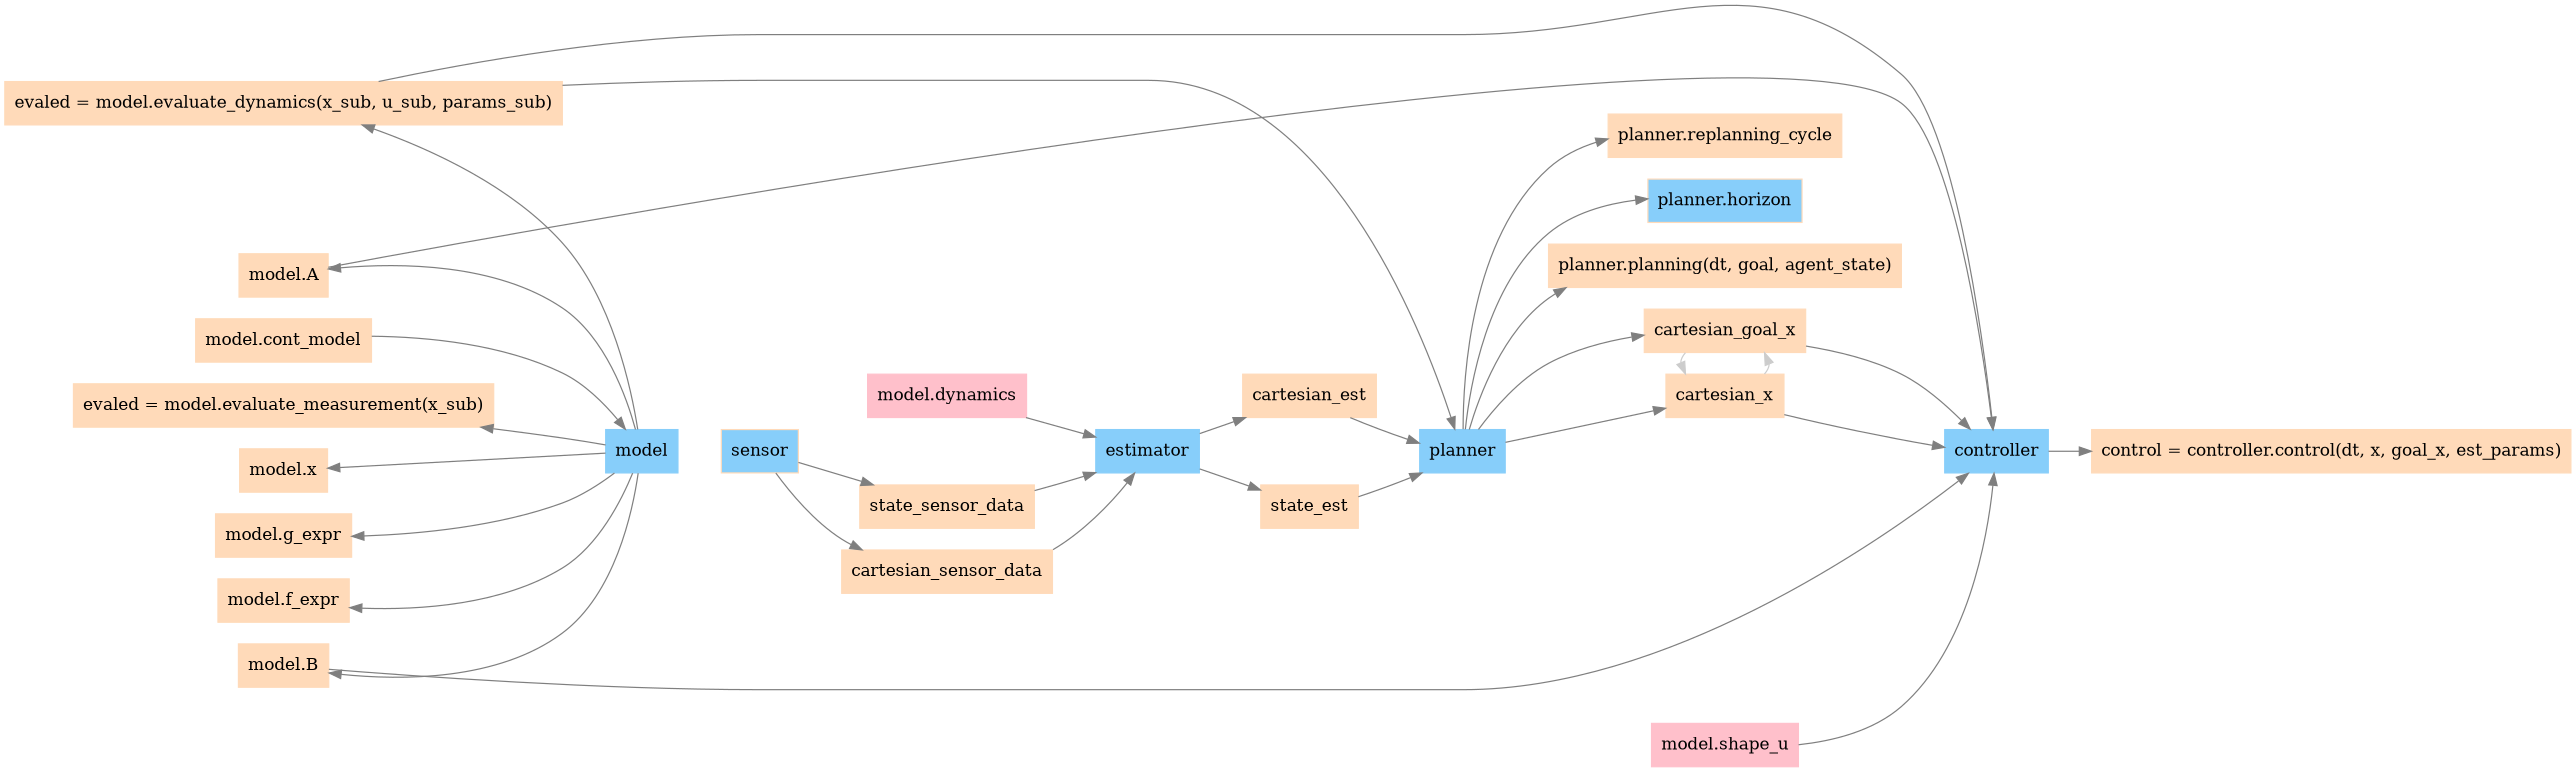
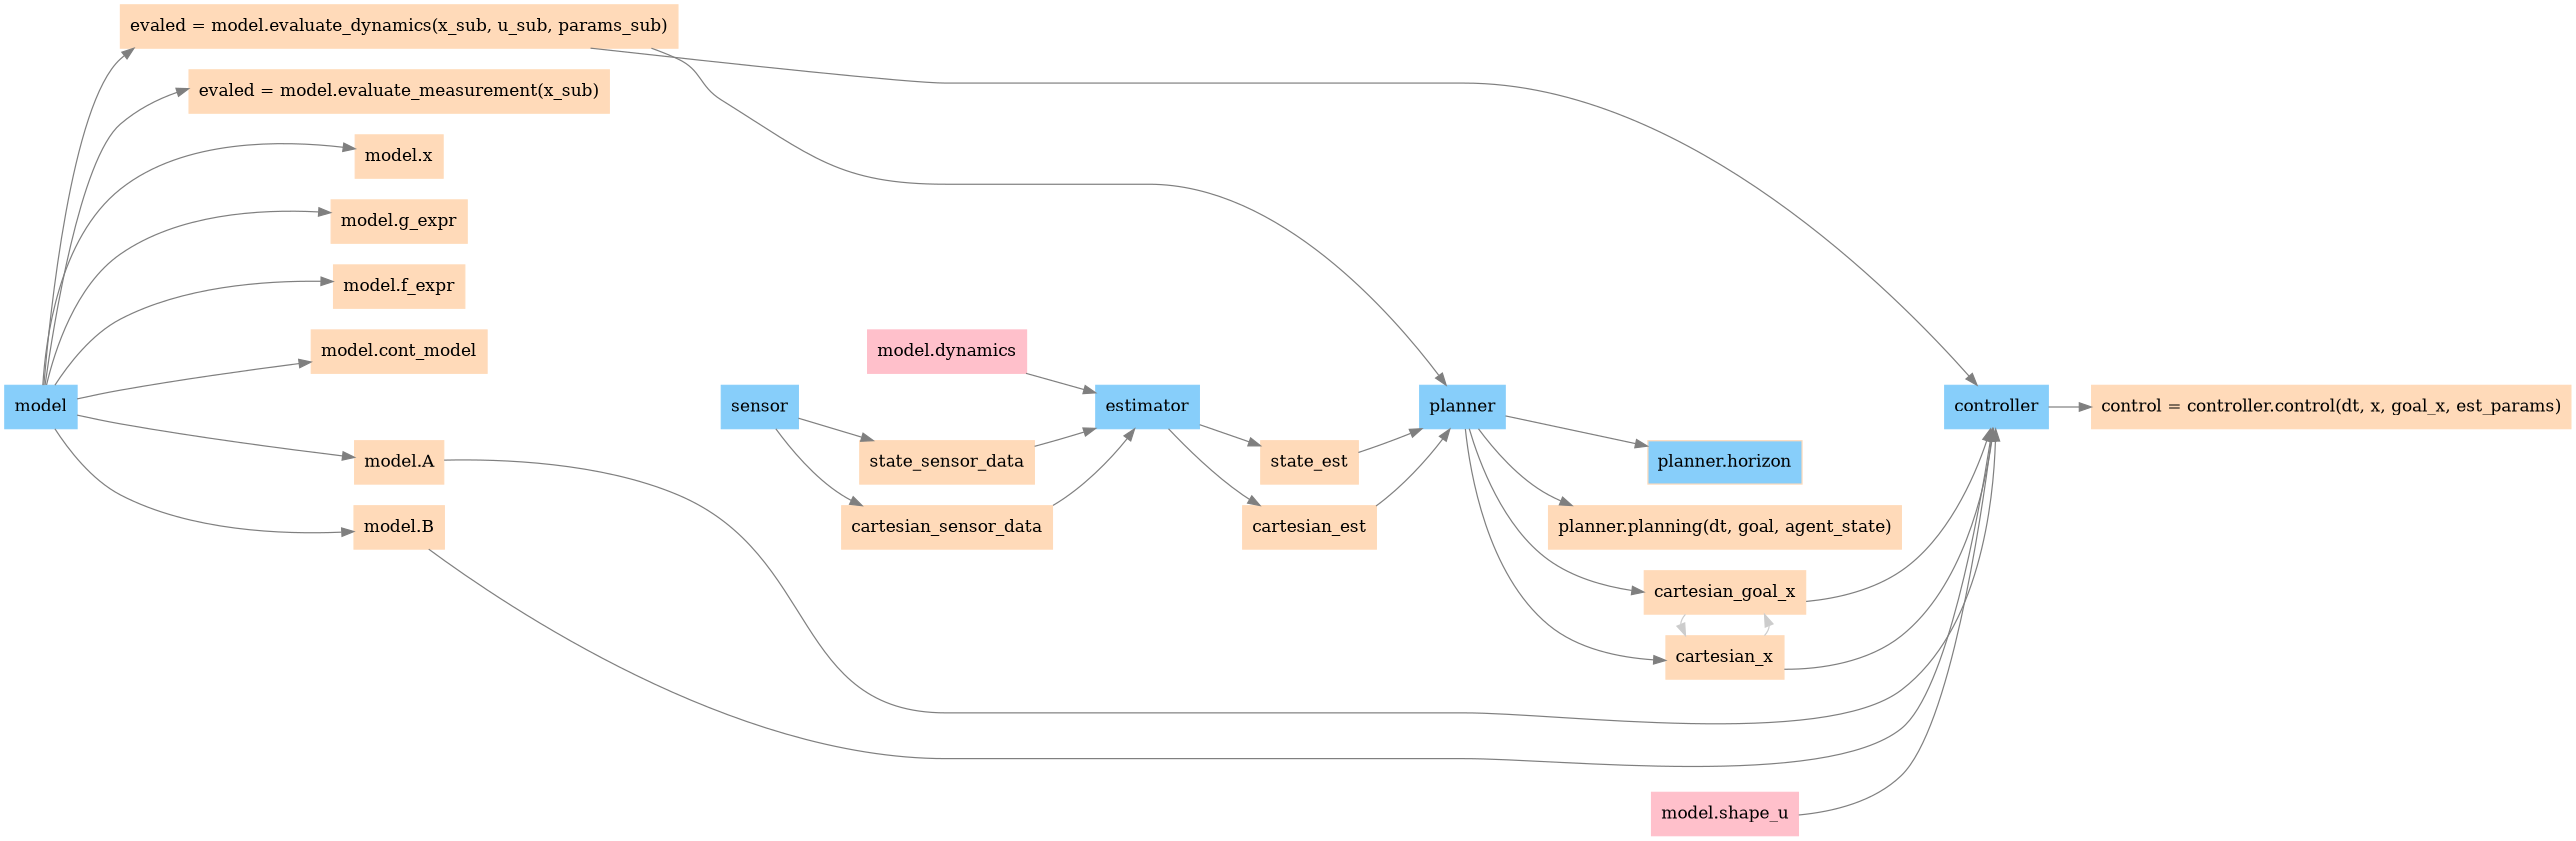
(1725, 136) -> none
(549, 367) -> (188, 379)
(760, 451) -> (760, 407)
